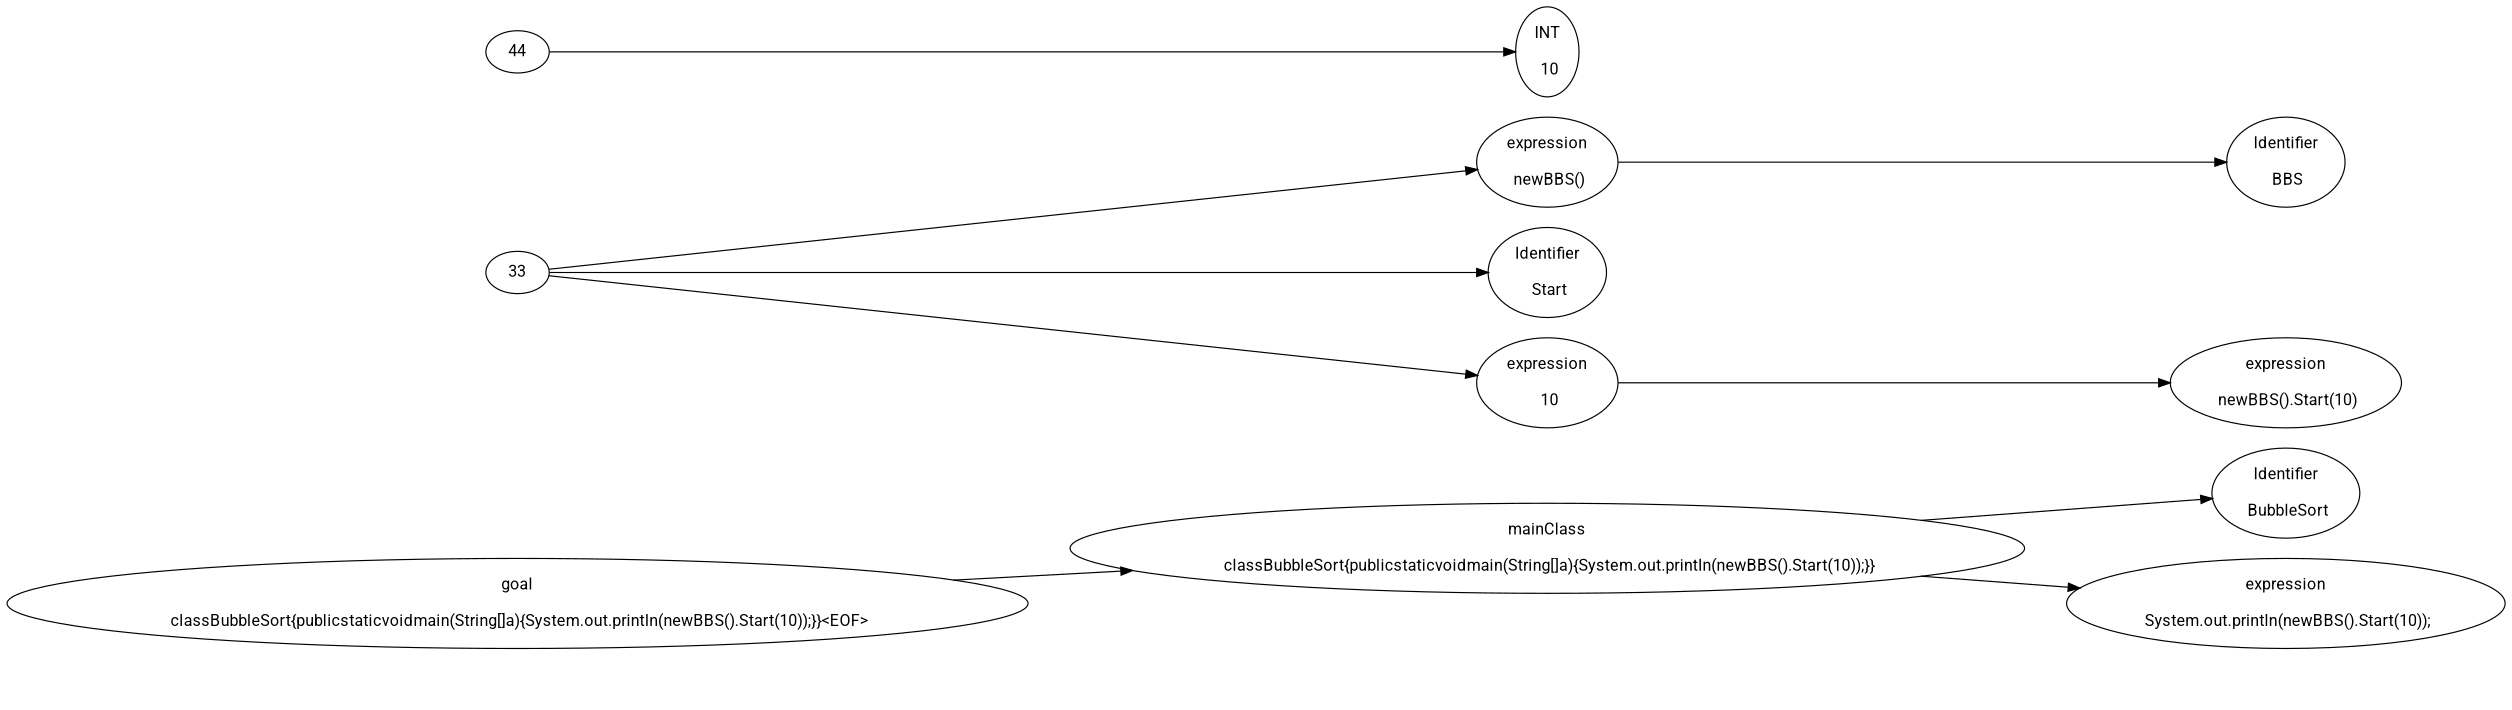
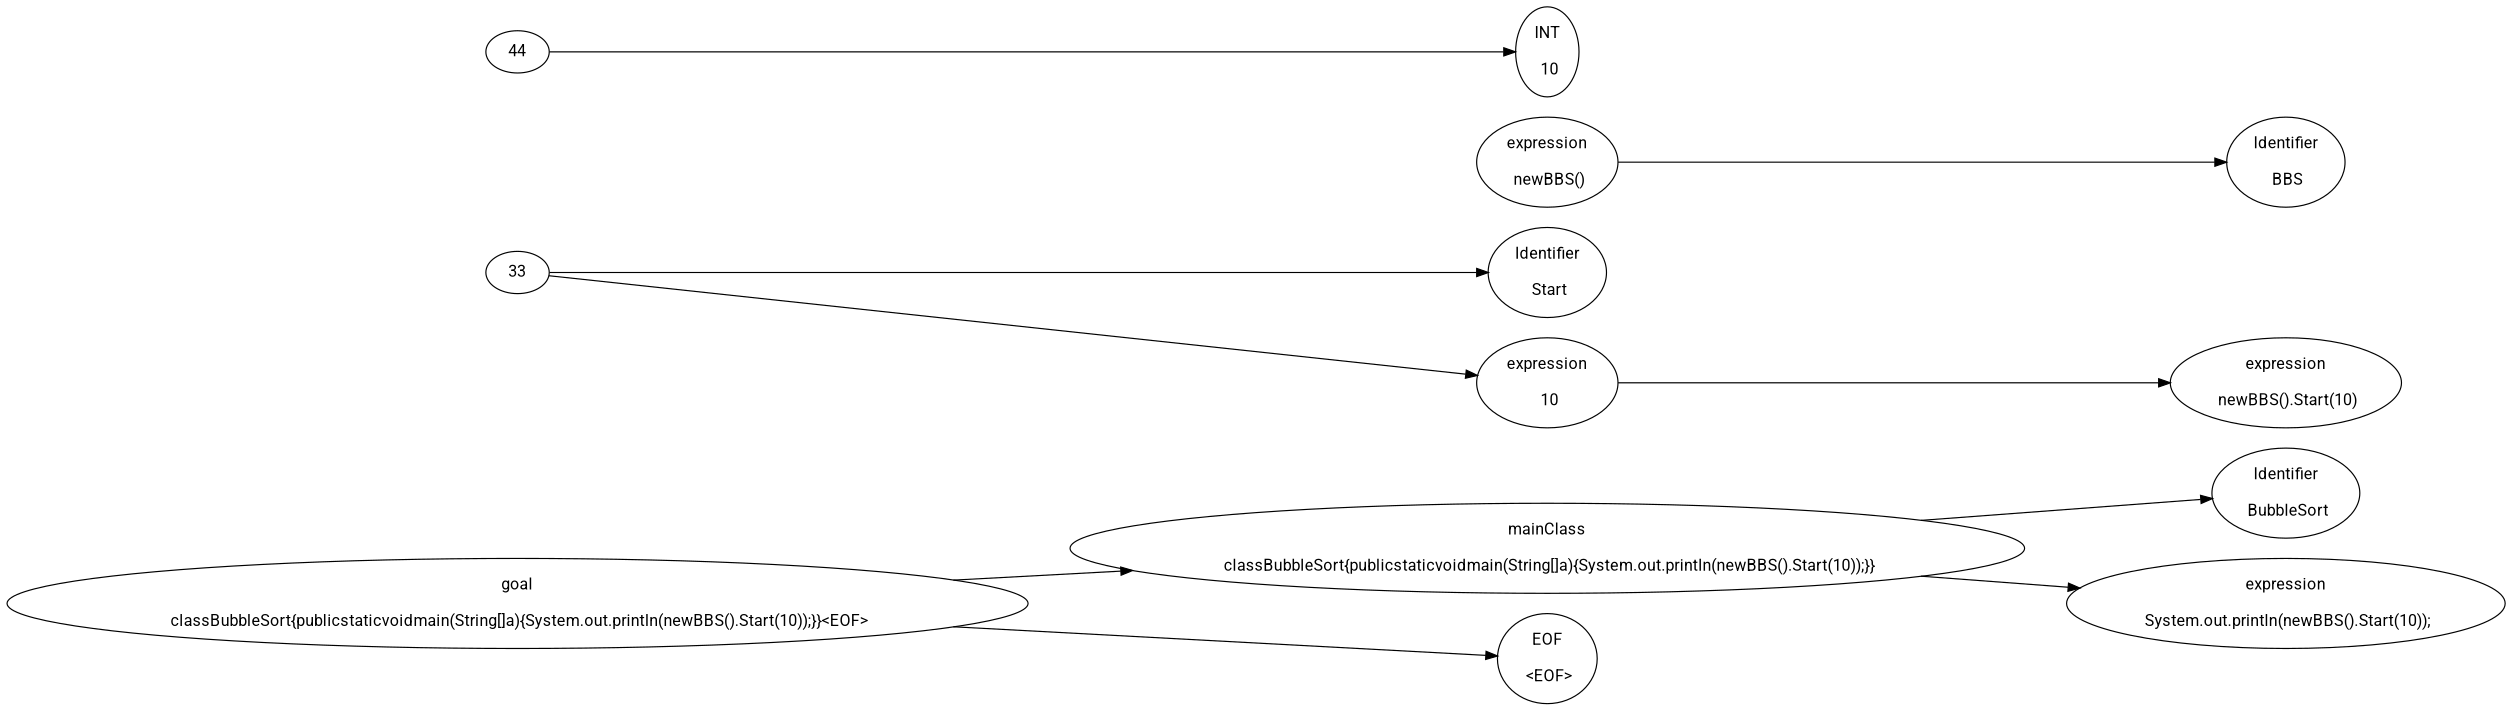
(1007, 220) -> none
none -> (1547, 659)
